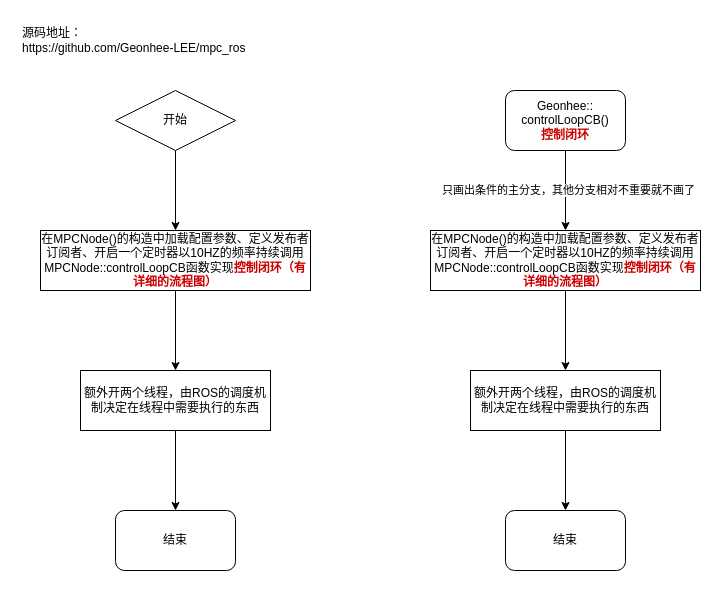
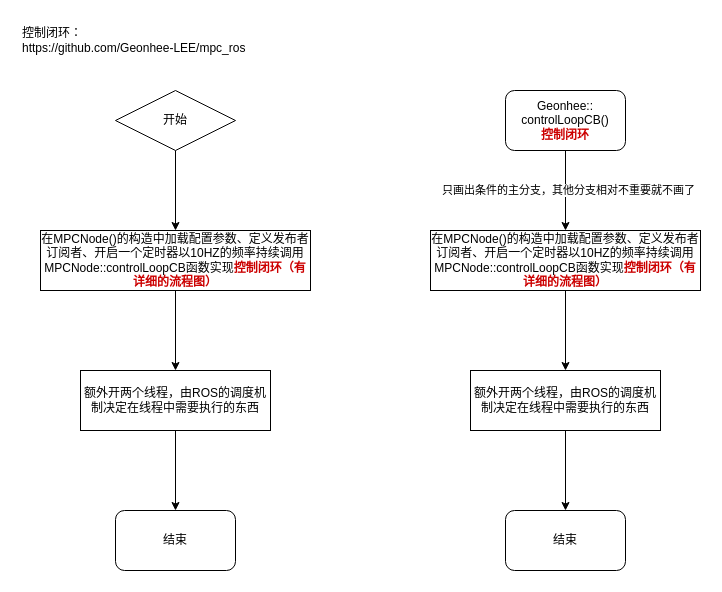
(145, 41) -> (145, 41)
